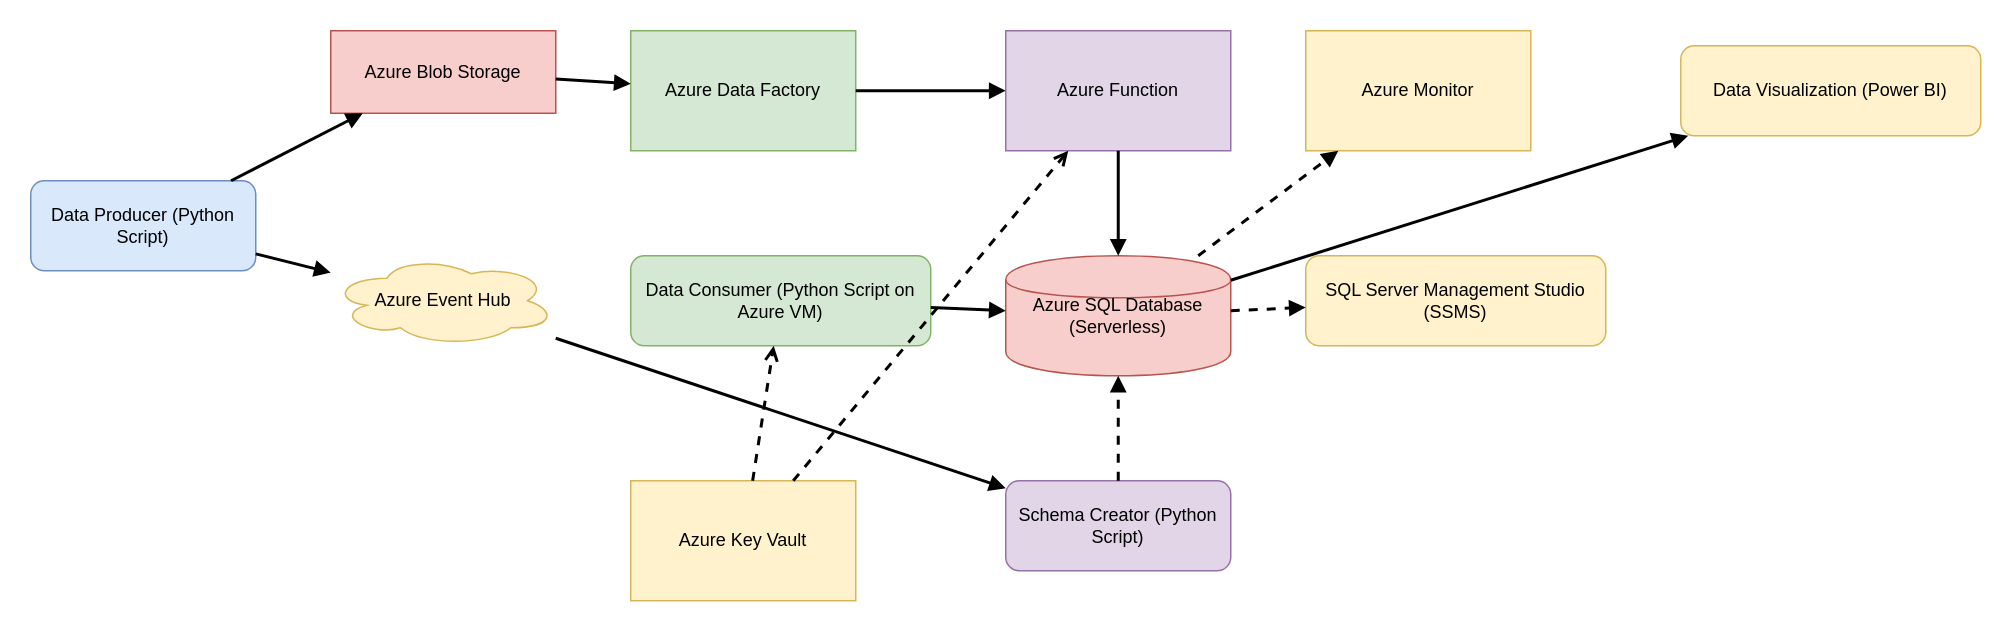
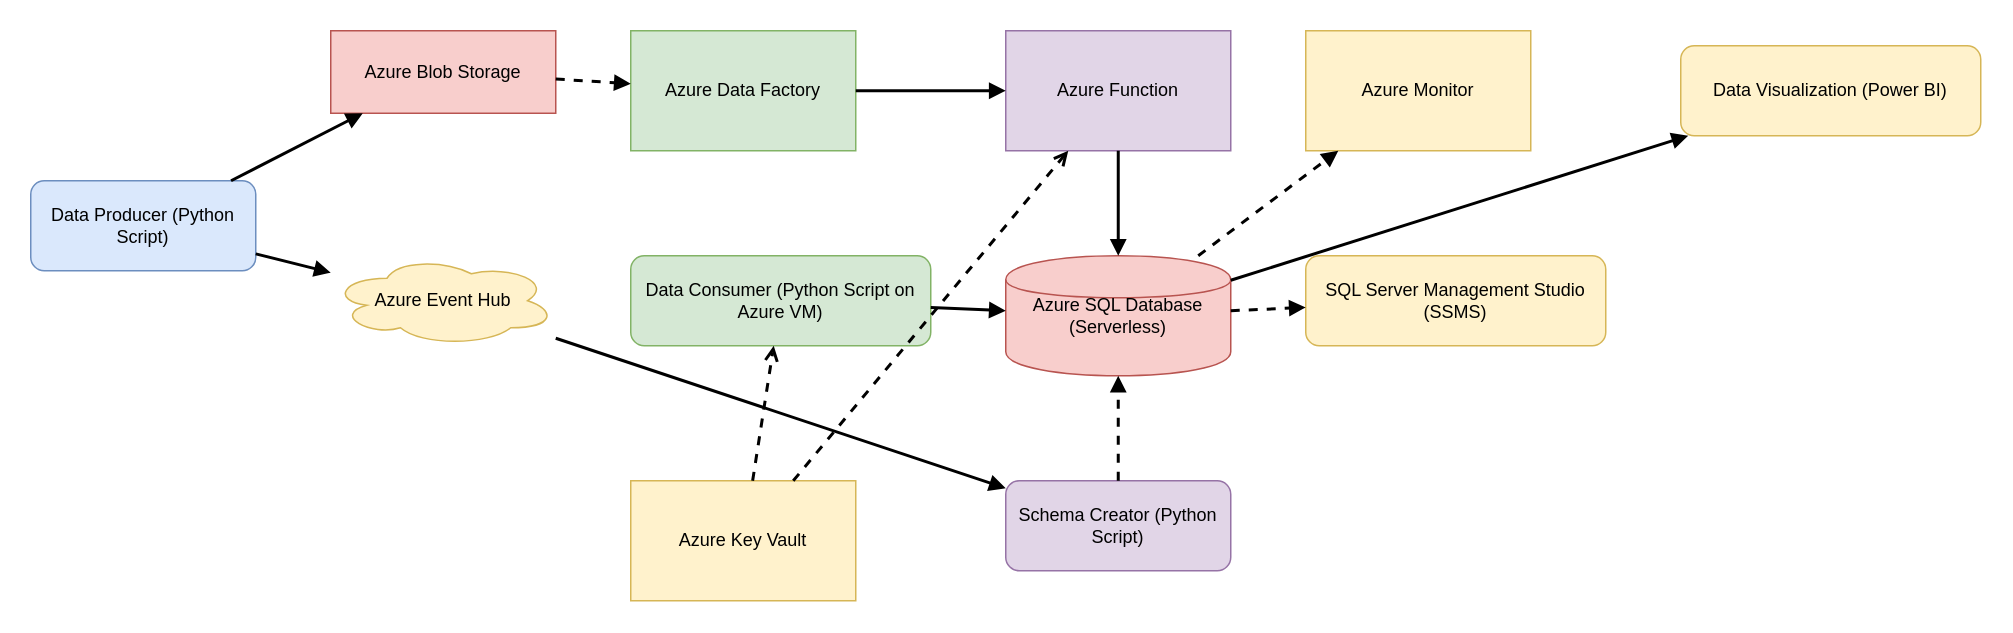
(587, 81) -> (587, 81)
